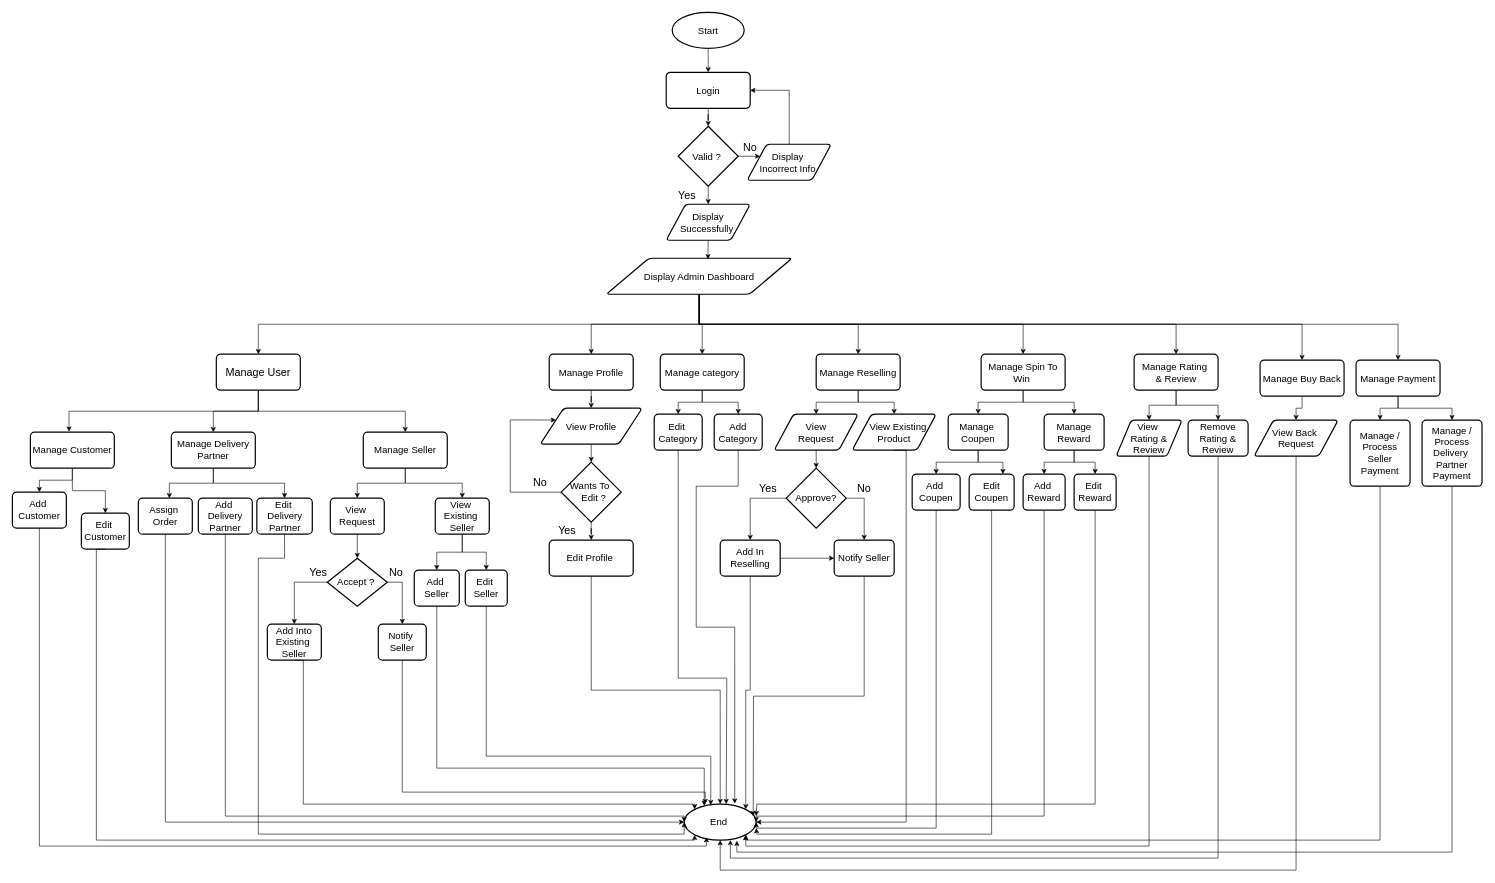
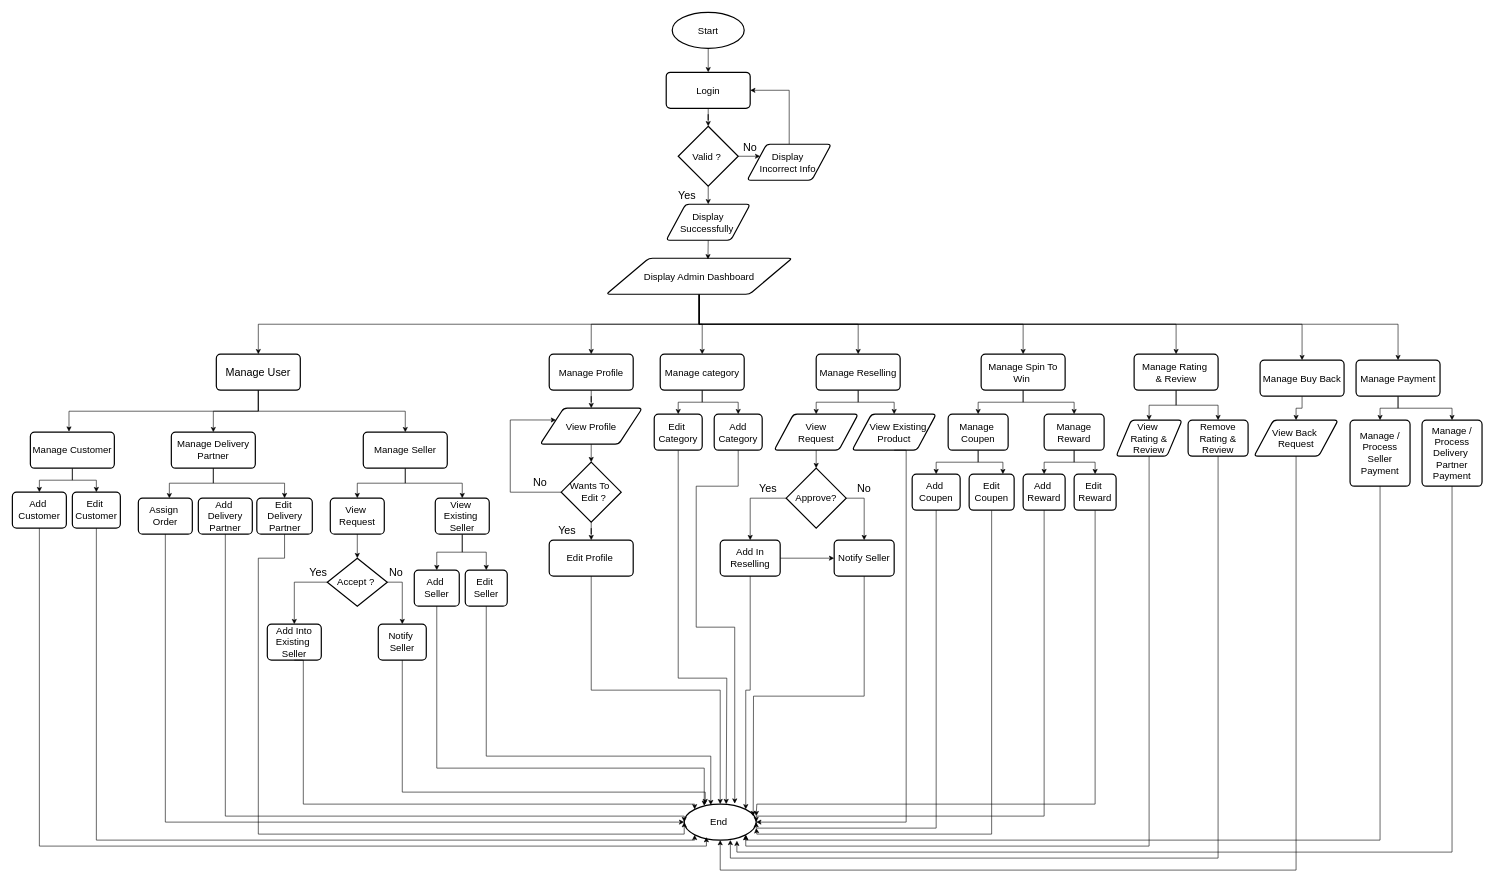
(105, 531) -> (96, 510)
